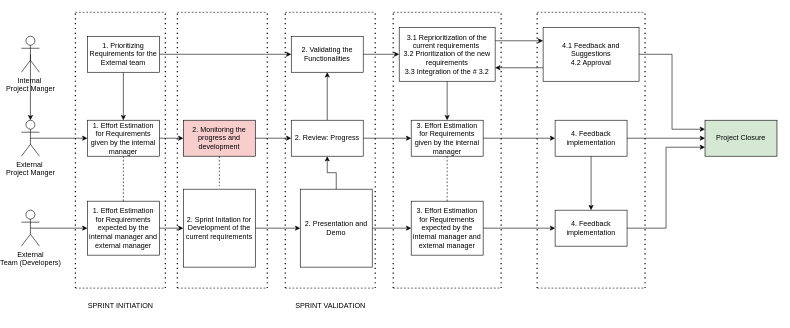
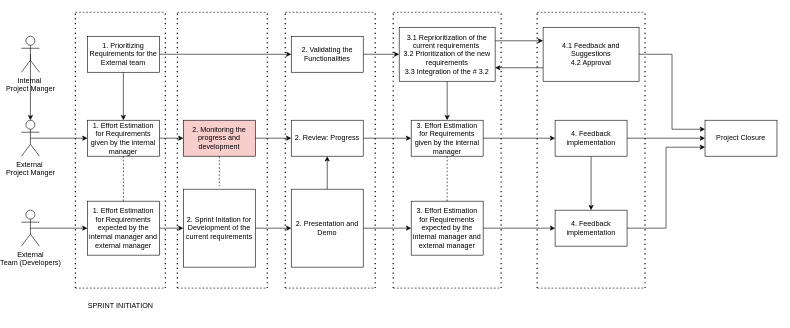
(327, 77) -> none
(741, 138) -> (741, 138)
(336, 228) -> (327, 228)
(330, 306) -> none
